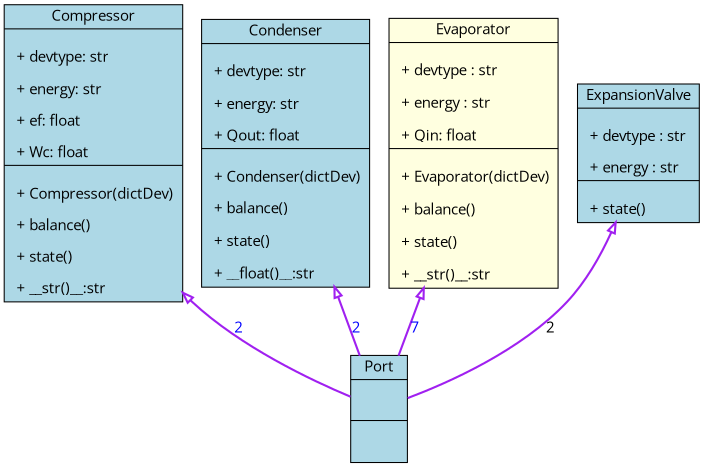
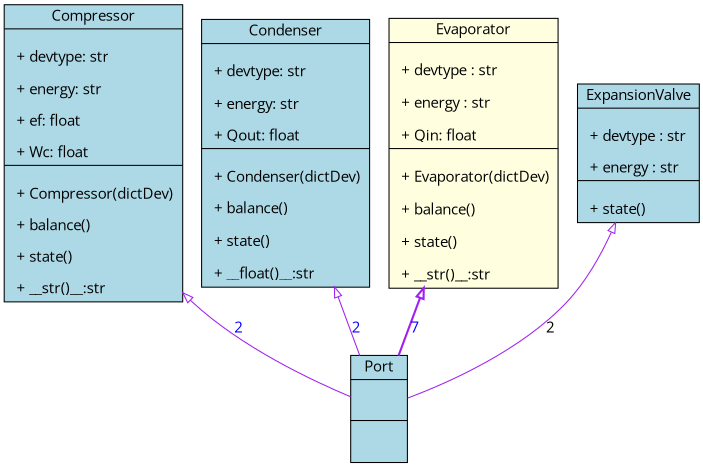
(349, 326) -> (349, 326)
(527, 336) -> (527, 336)
(266, 355) -> (266, 355)
